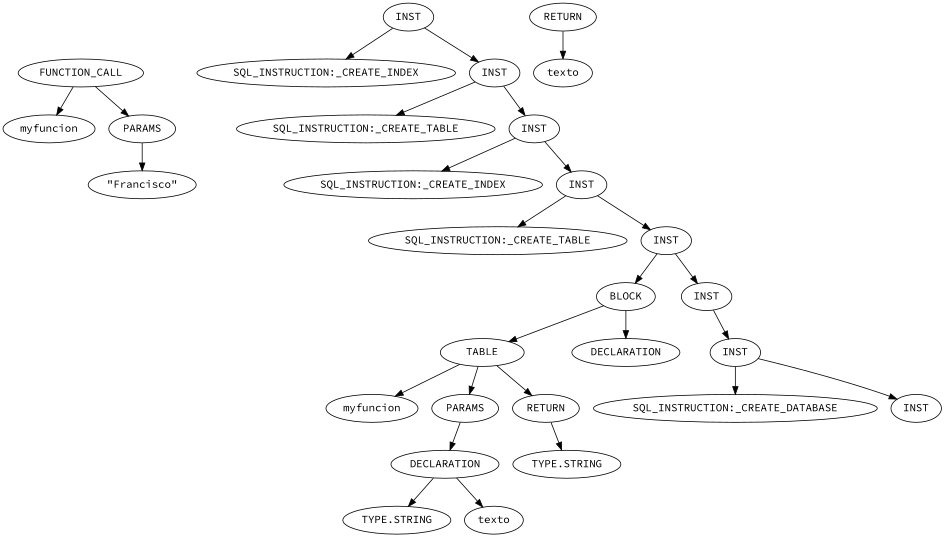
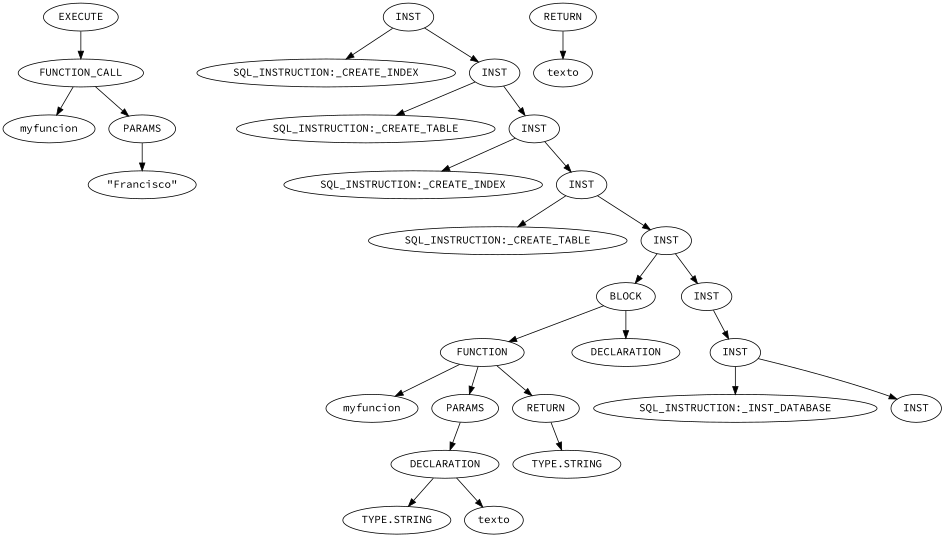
none -> (81, 17)
(482, 352) -> (482, 352)
(735, 408) -> (735, 408)
